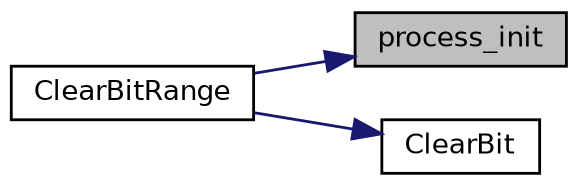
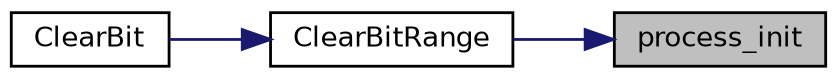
(304, 121) -> (206, 39)
